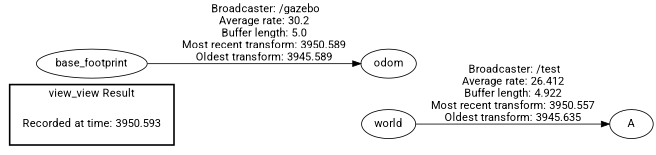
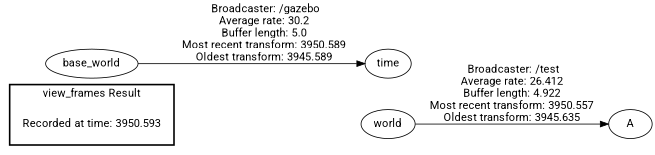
(92, 64) -> (92, 64)
(389, 64) -> (388, 64)
(92, 94) -> (92, 94)
